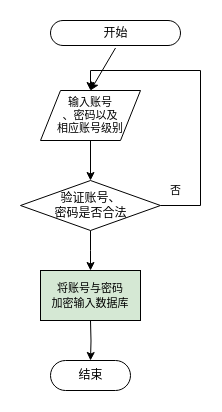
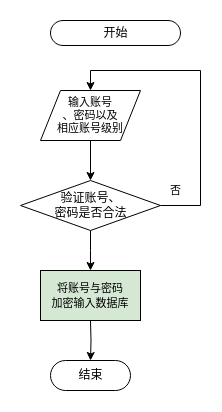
(105, 67) -> none
